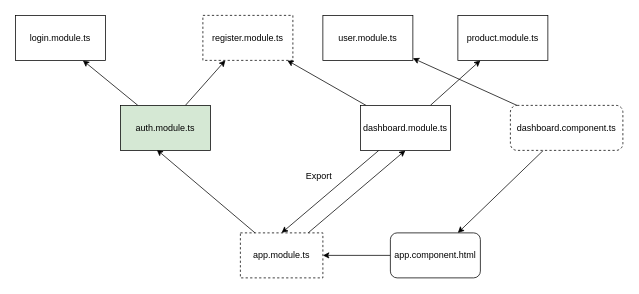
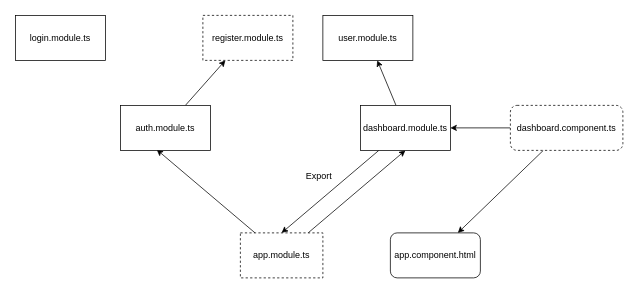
(503, 38) -> none
(468, 83) -> (457, 128)
(112, 84) -> none
(329, 84) -> (388, 86)
(454, 84) -> none
(165, 128) -> (165, 128)
(359, 255) -> none
